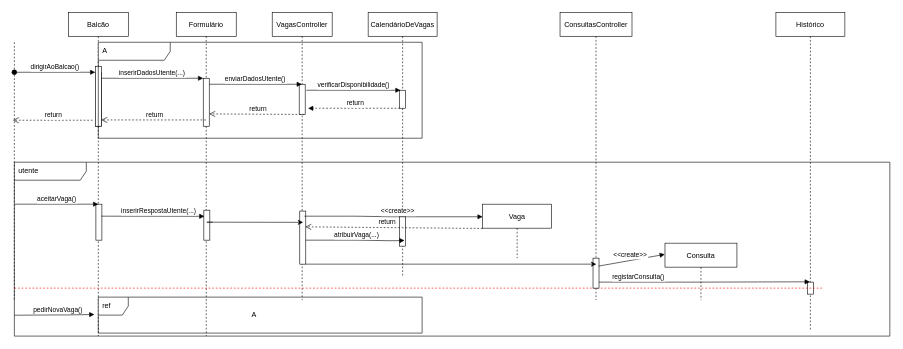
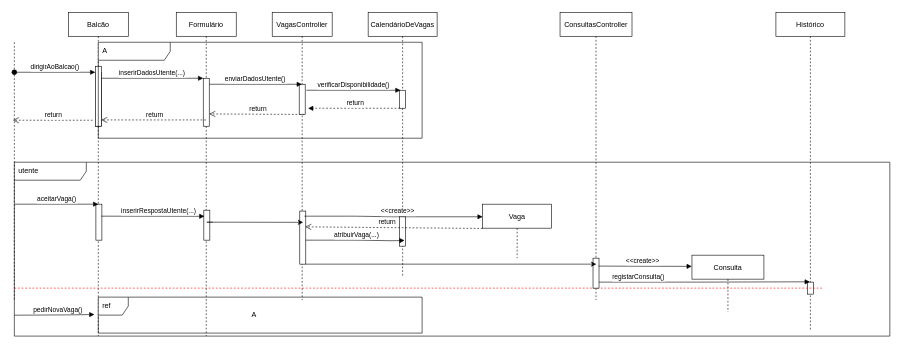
(701, 272) -> (728, 284)
